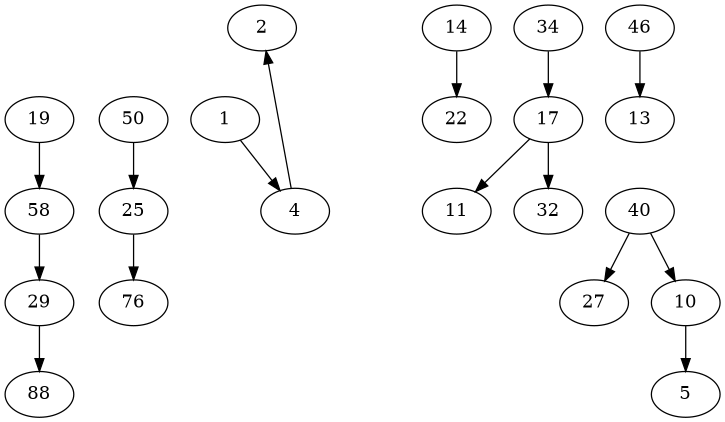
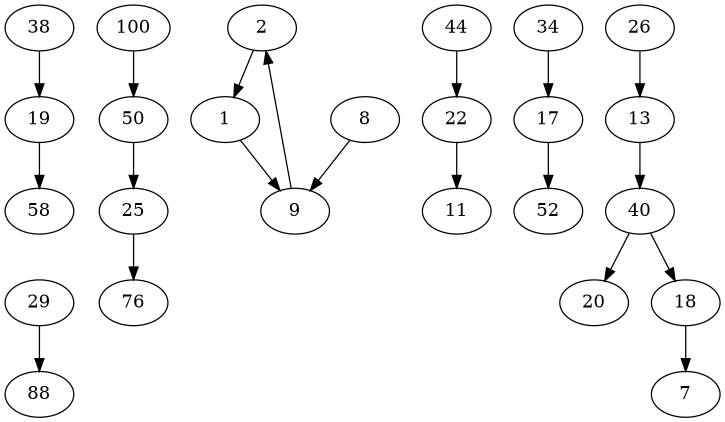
none -> (39, 28)
none -> (134, 28)
(457, 28) -> (457, 28)
(640, 28) -> (640, 28)
none -> (246, 68)
none -> (365, 120)
none -> (640, 159)
(507, 161) -> (457, 159)
(295, 211) -> (295, 211)
(548, 211) -> (548, 211)
(39, 251) -> none
(594, 303) -> (594, 303)
(686, 303) -> (686, 303)
(686, 394) -> (686, 394)
